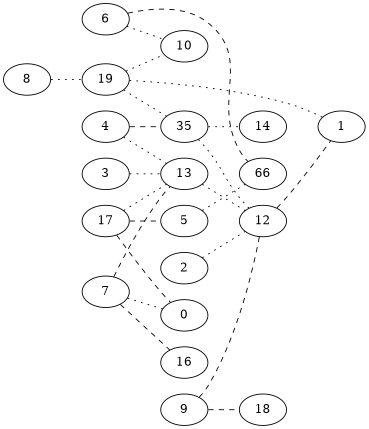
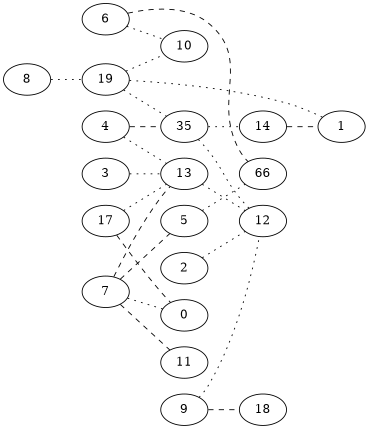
(305, 175) -> (302, 127)
(151, 221) -> (145, 256)
(237, 320) -> (237, 320)
(184, 363) -> (184, 363)
